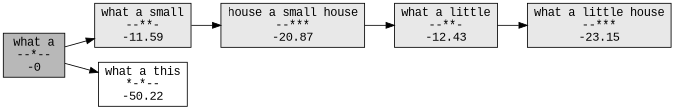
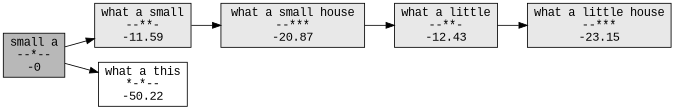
(293, 25) -> (293, 25)
(34, 55) -> (34, 55)
